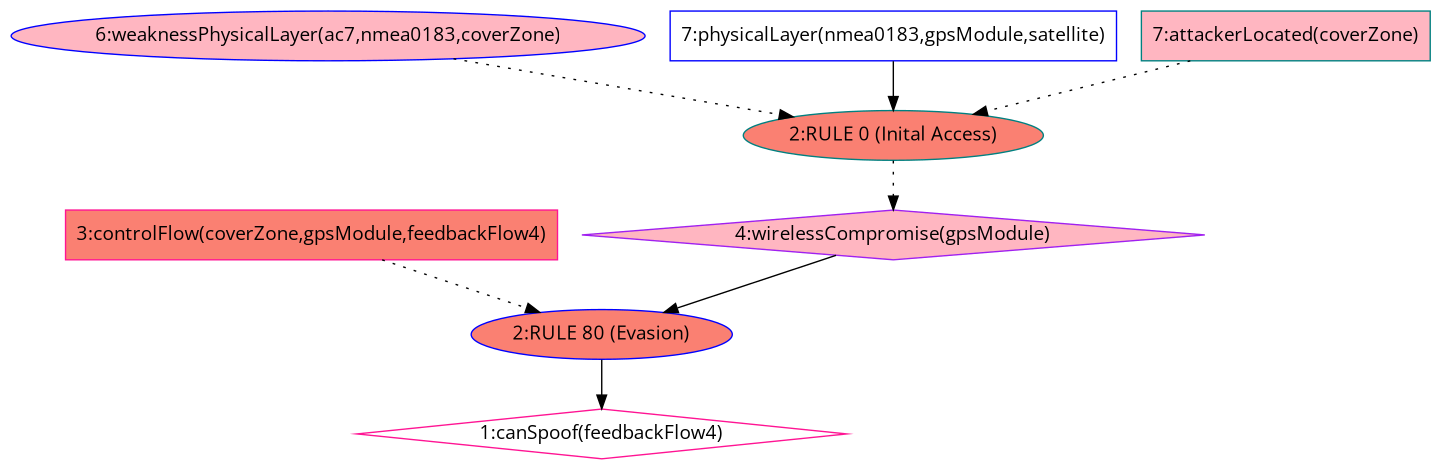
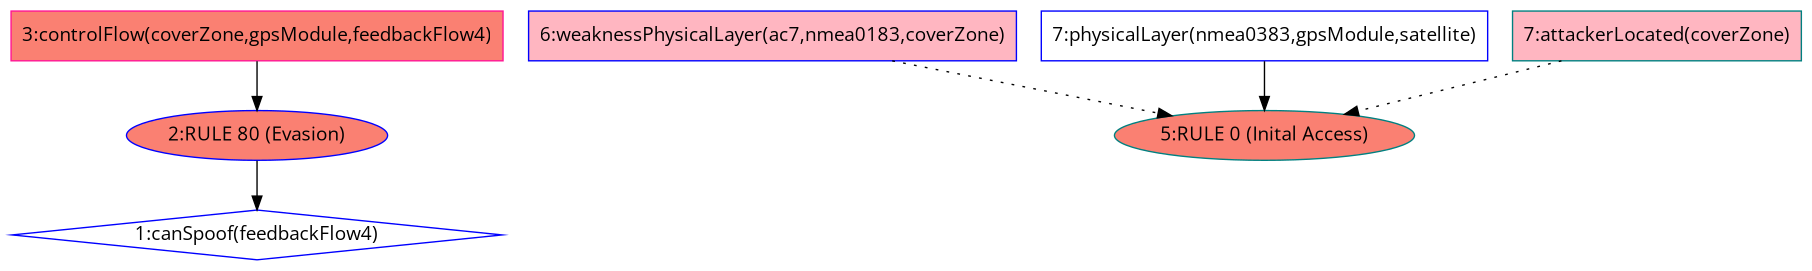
(328, 36) -> (773, 36)
(893, 36) -> (1264, 36)
(893, 135) -> (1264, 135)
(893, 235) -> none
(454, 284) -> (257, 79)
(602, 434) -> (257, 235)
